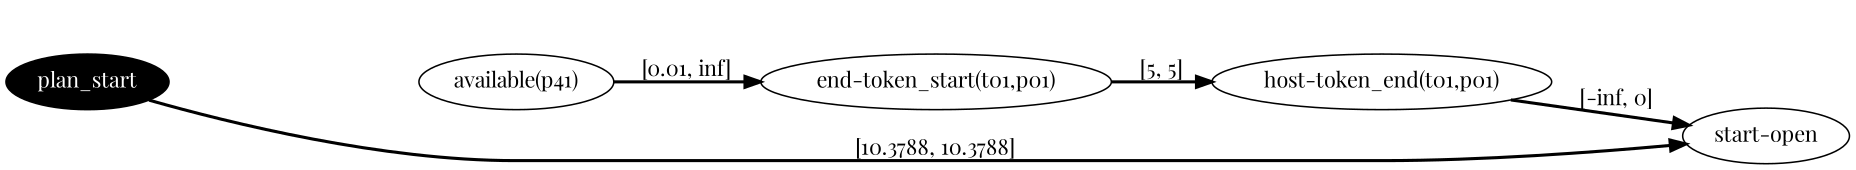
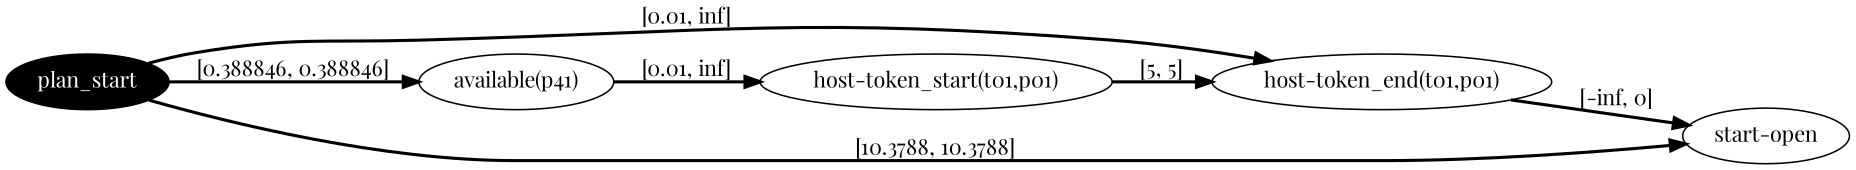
none -> (701, 30)
none -> (286, 82)
(936, 82) -> (936, 82)
